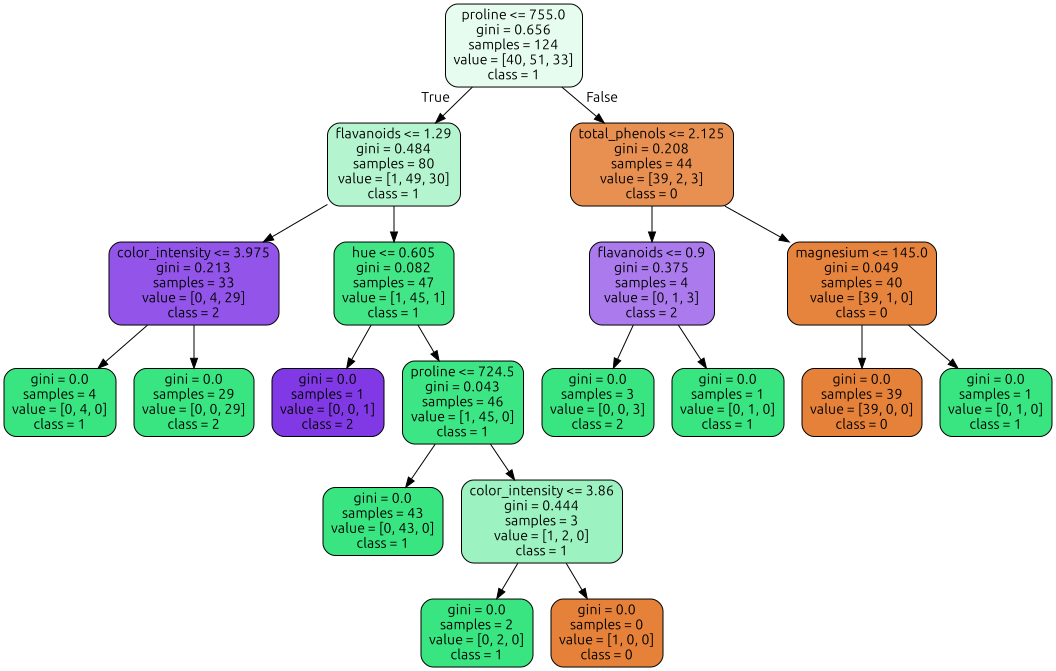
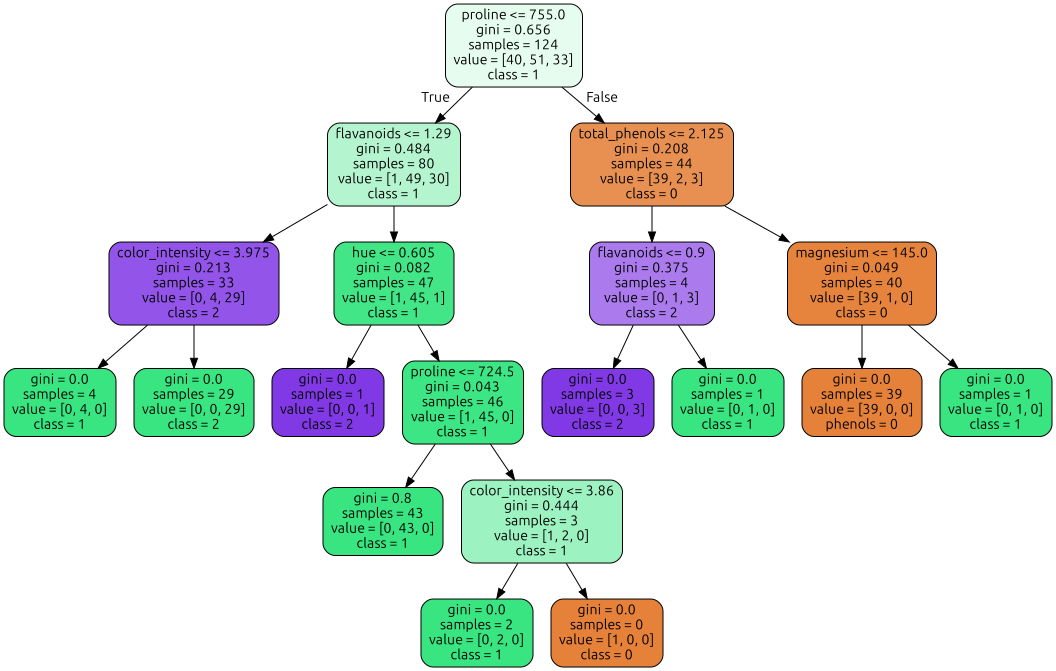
(598, 402) -> (598, 402)
(862, 402) -> (862, 402)
(383, 522) -> (383, 522)
